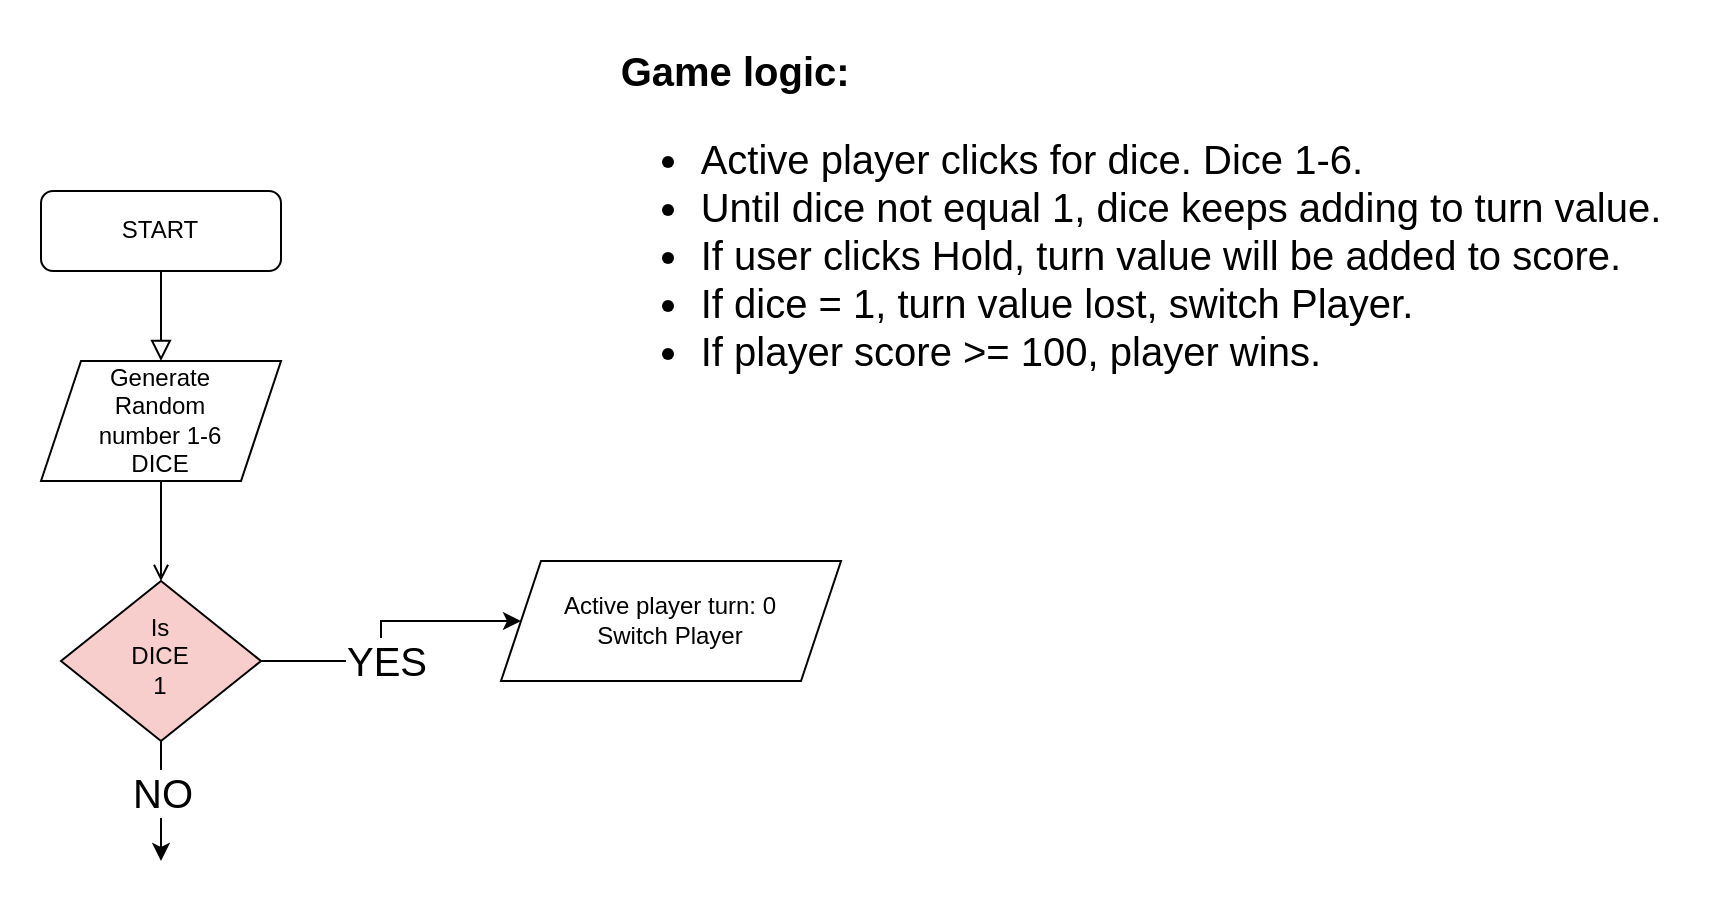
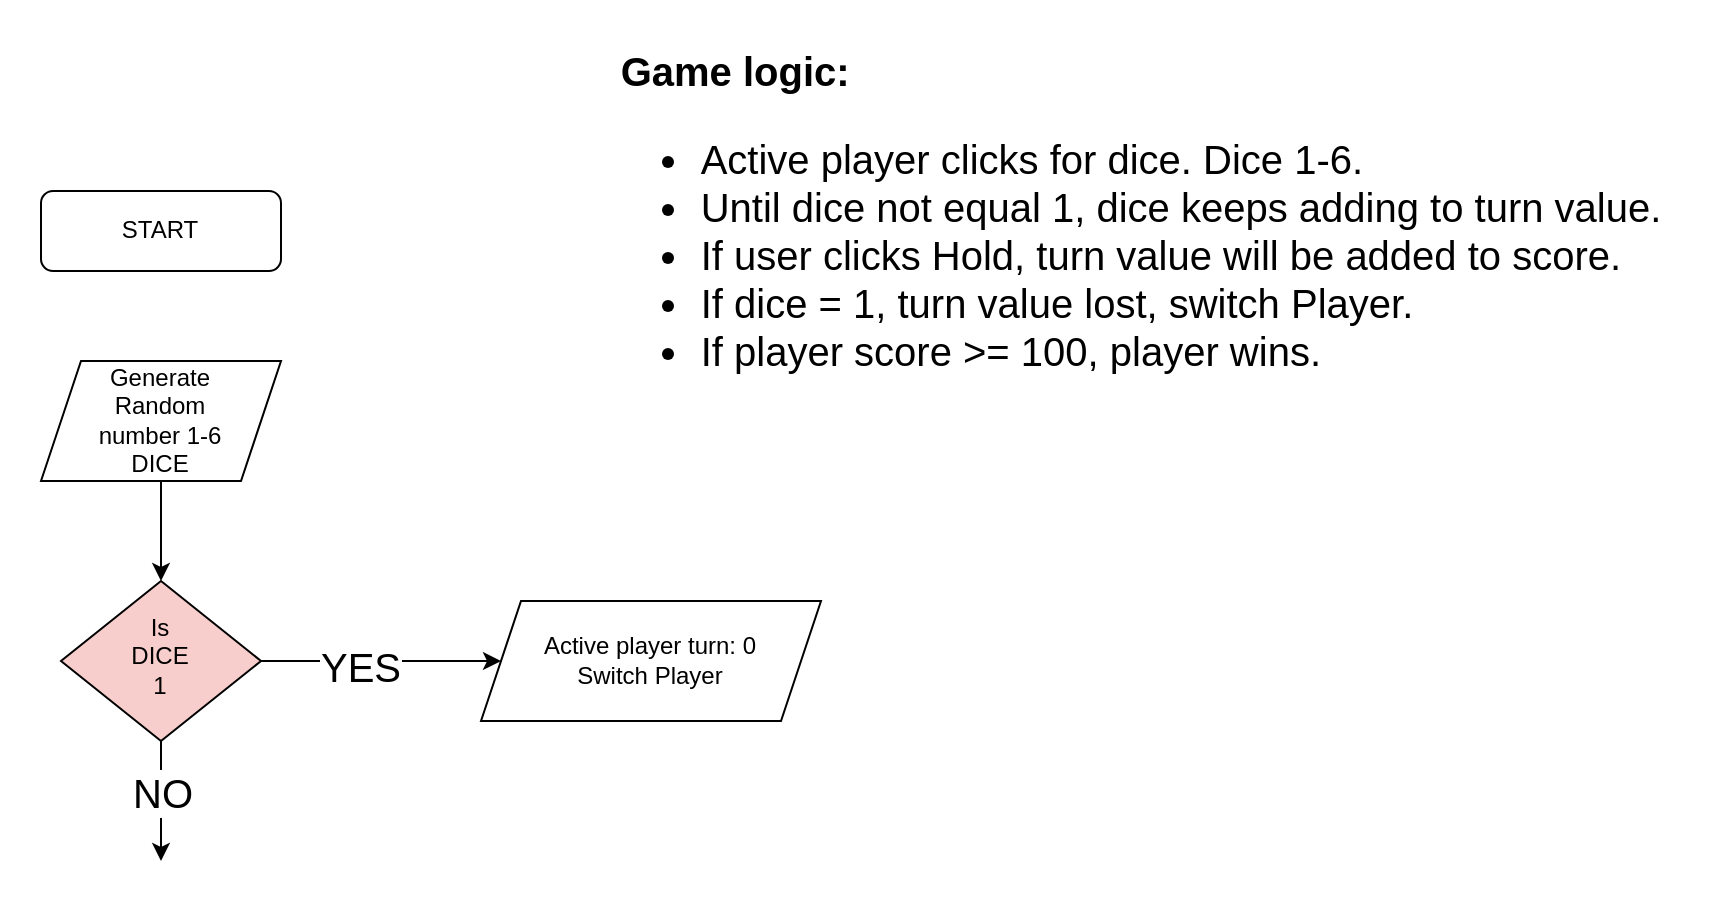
(161, 305) -> none
(161, 568) -> (161, 566)
(671, 621) -> (651, 661)
